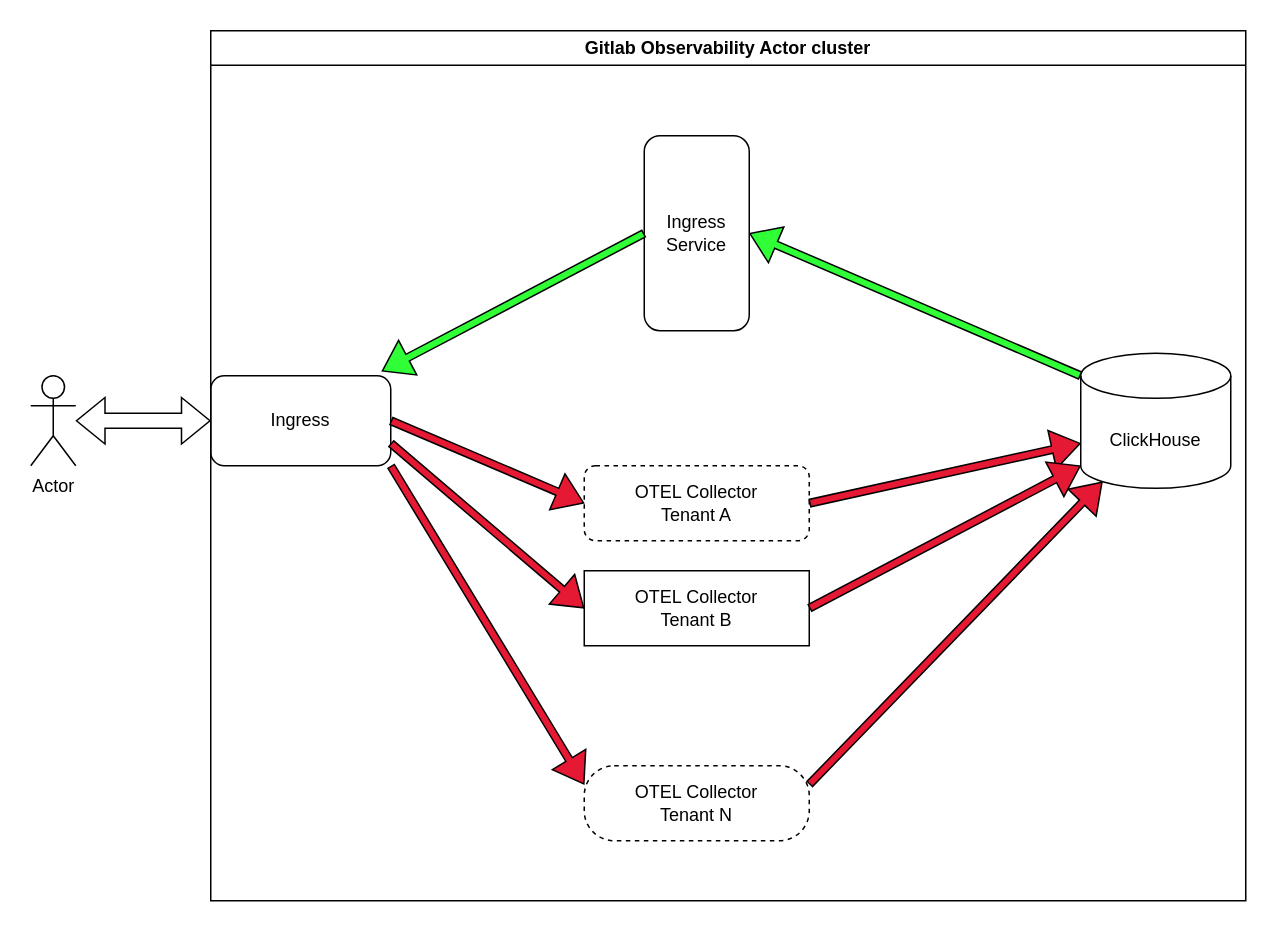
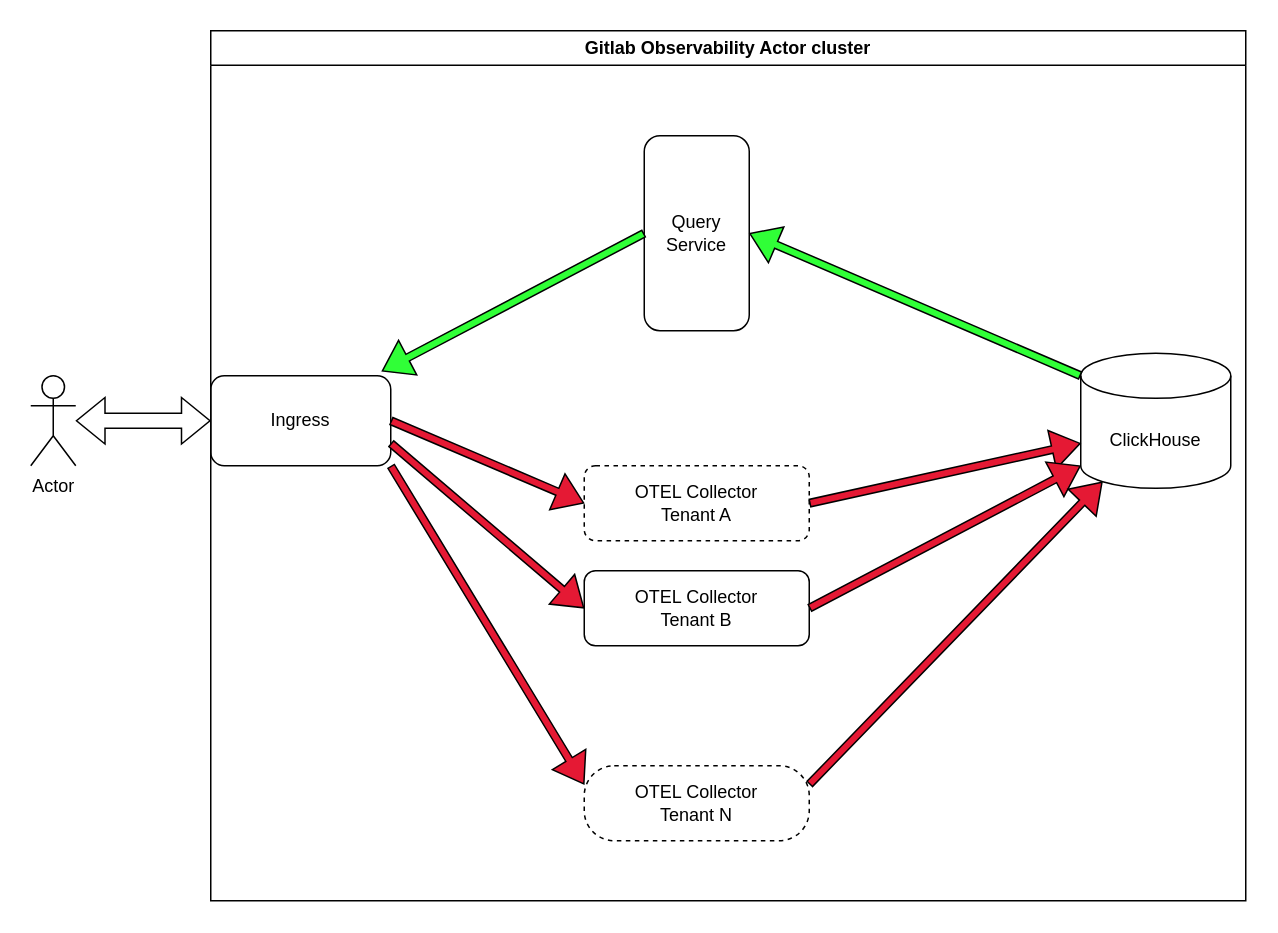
(697, 233) -> (697, 233)
(697, 608) -> (697, 608)
